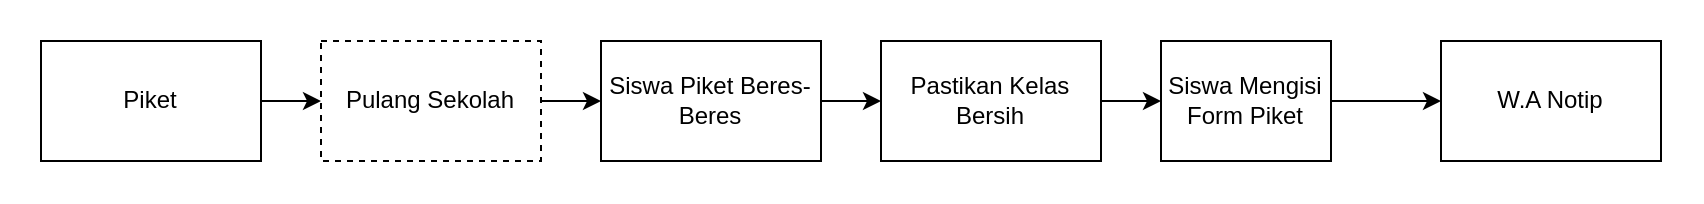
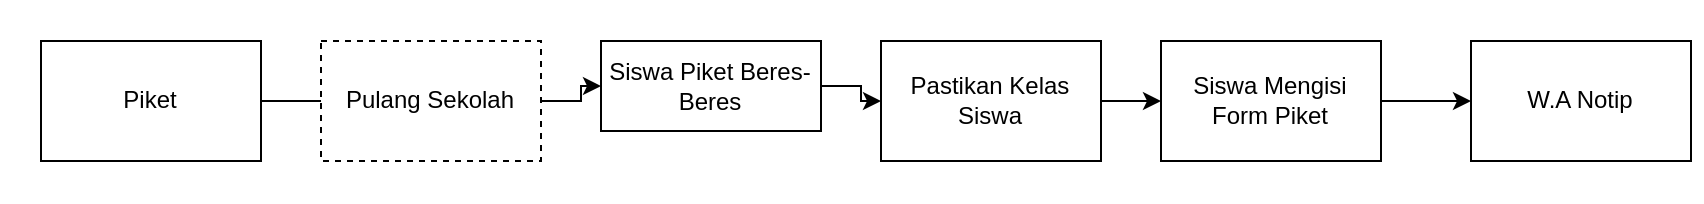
(306, 101) -> (312, 101)
(711, 101) -> (711, 86)
(991, 101) -> (991, 101)
(1246, 101) -> (1271, 101)
(1551, 101) -> (1581, 101)
